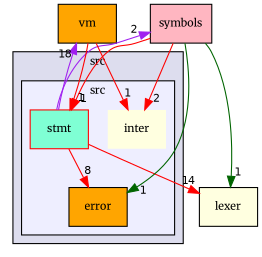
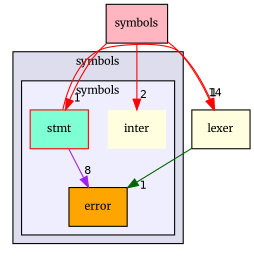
(87, 24) -> none
(84, 56) -> none
(98, 62) -> (98, 62)
(228, 108) -> (192, 68)
(168, 161) -> (164, 165)
(76, 163) -> (76, 163)
